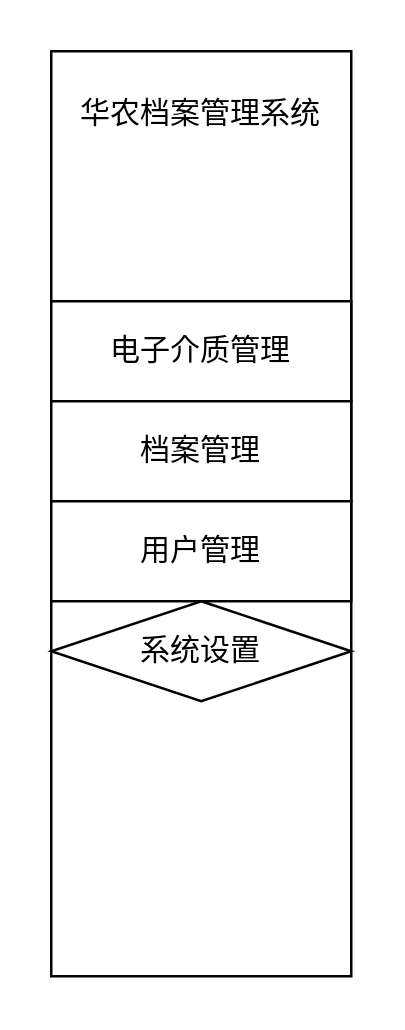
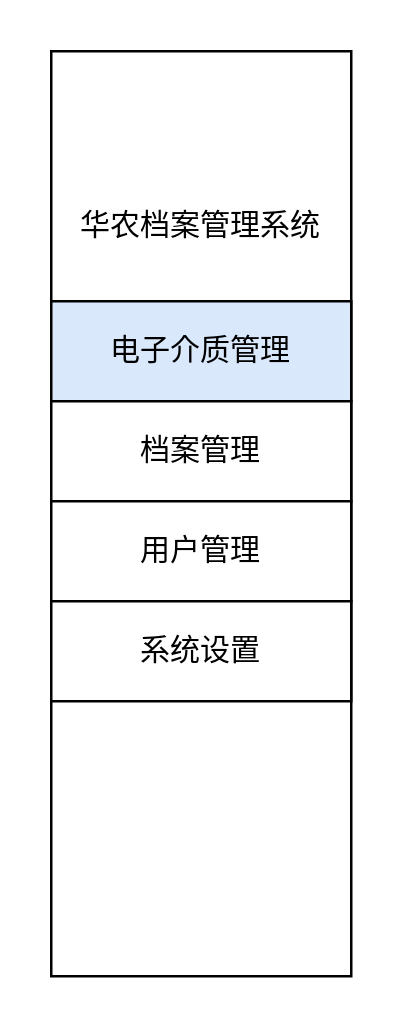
(201, 114) -> (201, 226)
(201, 351) -> (201, 351)
(201, 651) -> (201, 651)
